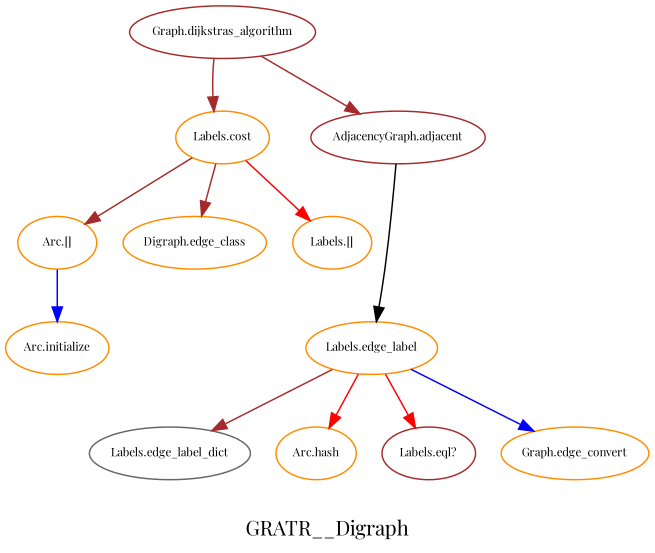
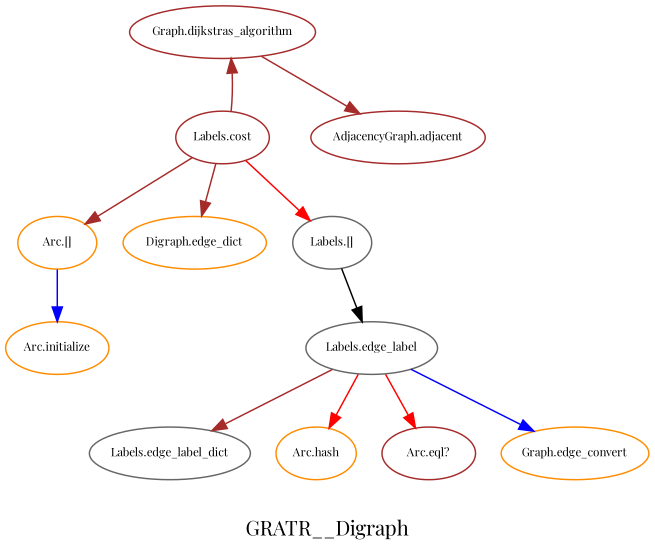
(213, 77) -> (232, 92)
(223, 137) -> (223, 137)
(389, 236) -> (349, 288)
(195, 243) -> (195, 243)
(332, 243) -> (332, 243)
(372, 348) -> (372, 348)
(429, 453) -> (429, 453)
